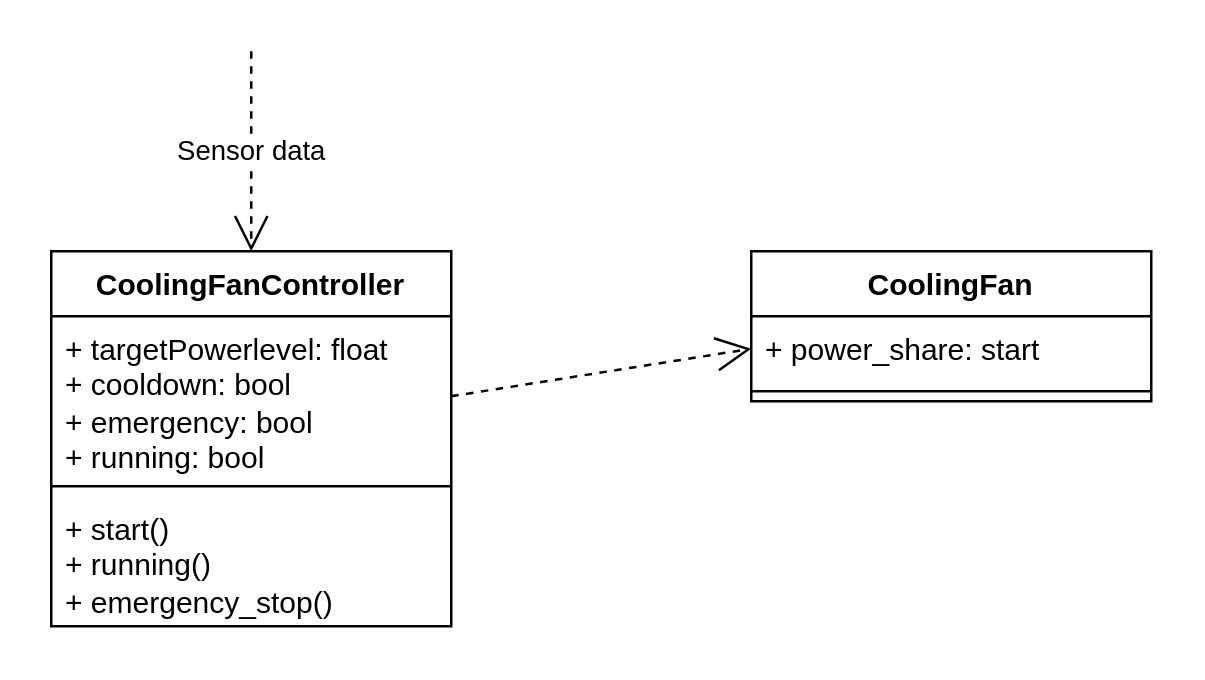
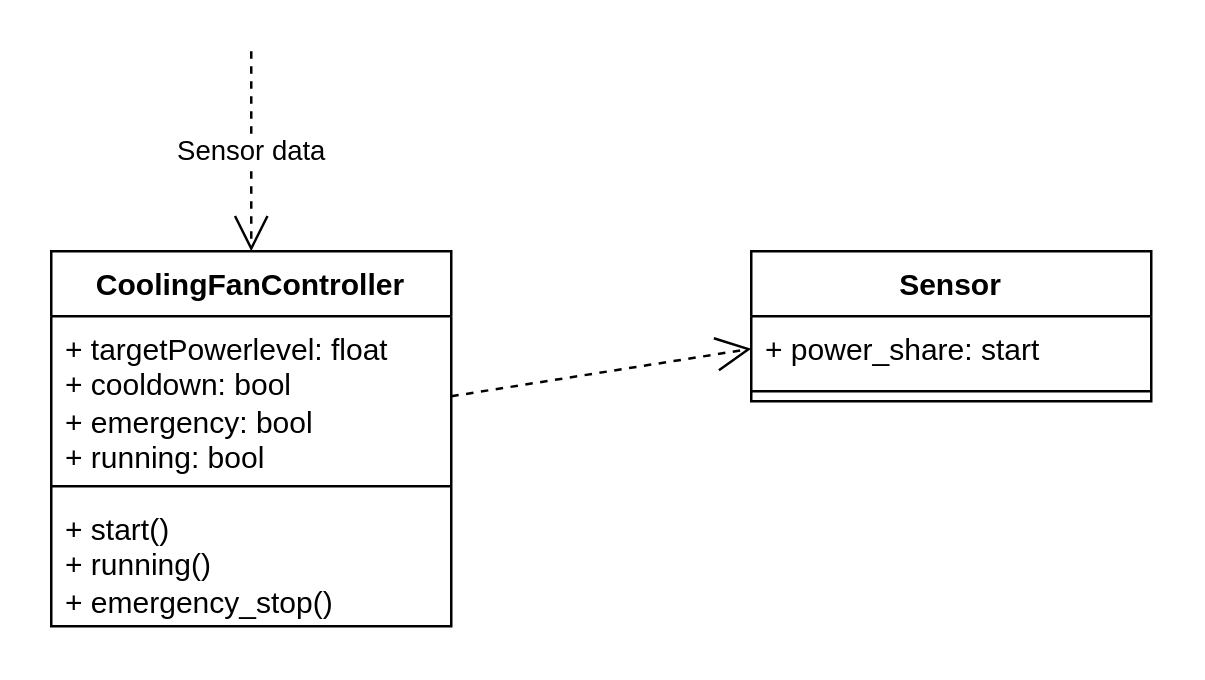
(951, 287) -> (951, 287)
